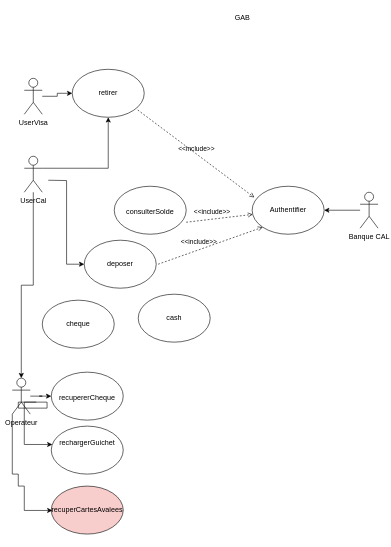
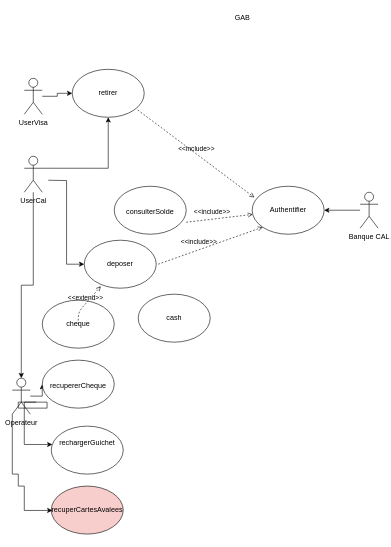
none -> (88, 301)
(87, 396) -> (78, 384)
